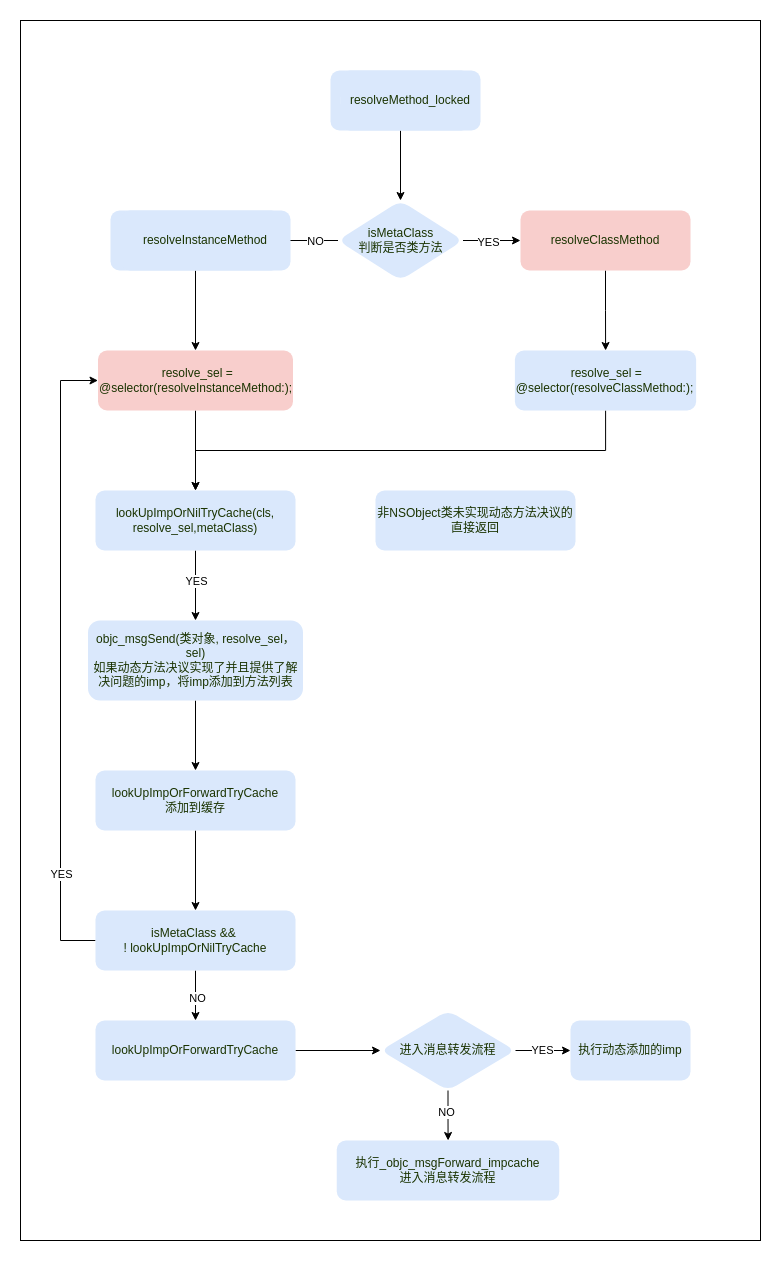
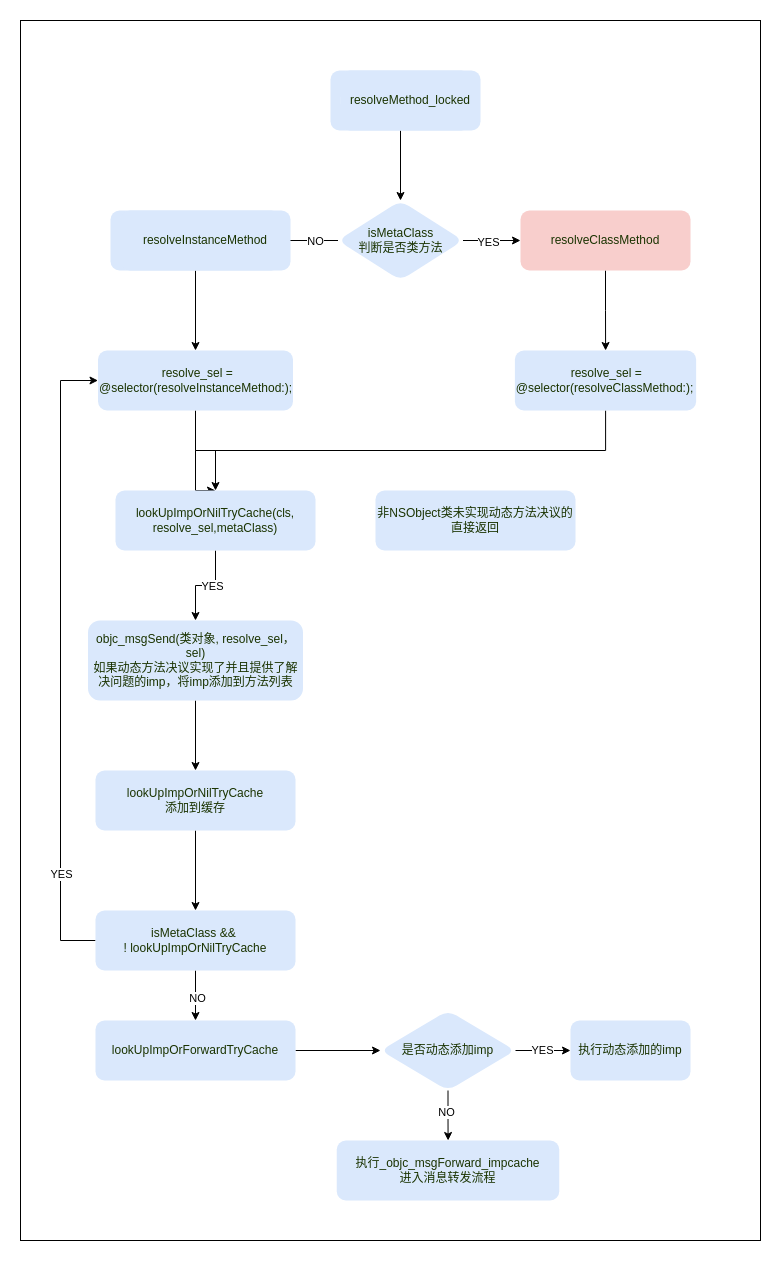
(196, 381) -> (196, 381)
(196, 521) -> (216, 521)
(196, 801) -> (196, 801)
(448, 1051) -> (448, 1051)
